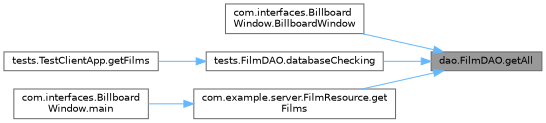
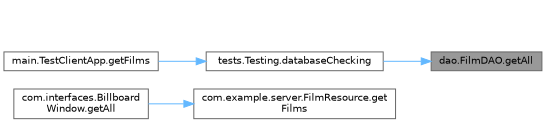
(295, 19) -> none
(81, 61) -> (81, 61)
(295, 61) -> (295, 61)
(398, 81) -> none
(81, 104) -> (81, 104)
